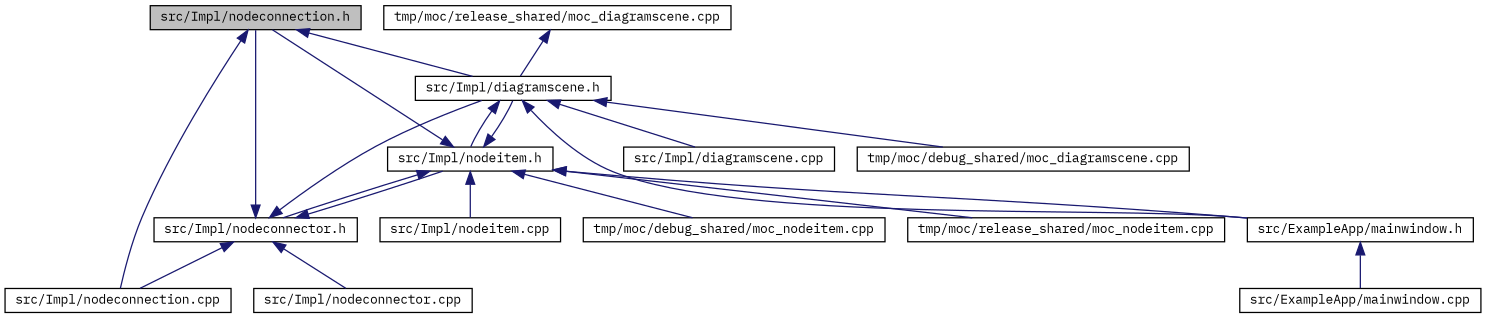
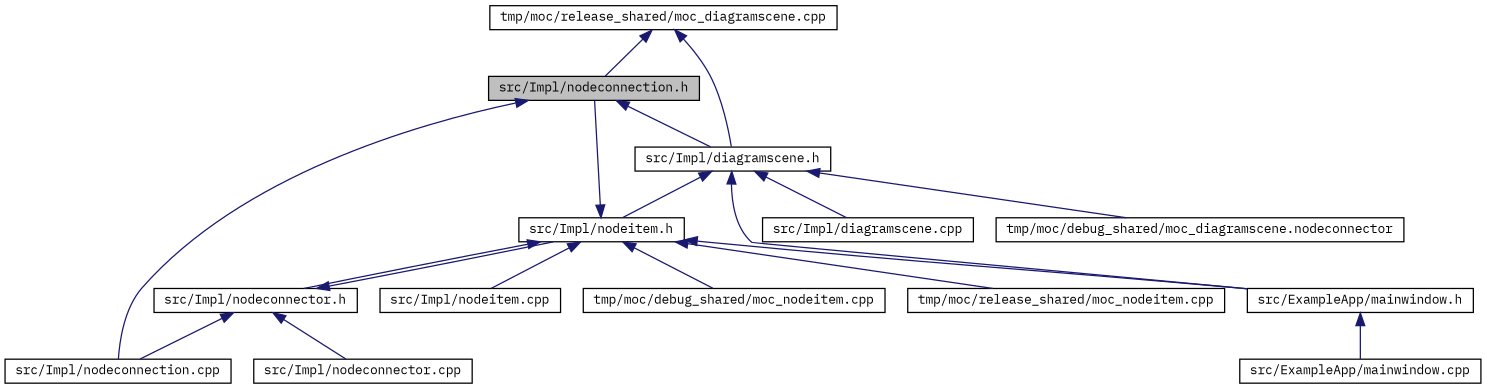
(256, 118) -> (624, 58)
(503, 119) -> none
(376, 146) -> none
(1023, 159) -> (1200, 230)
